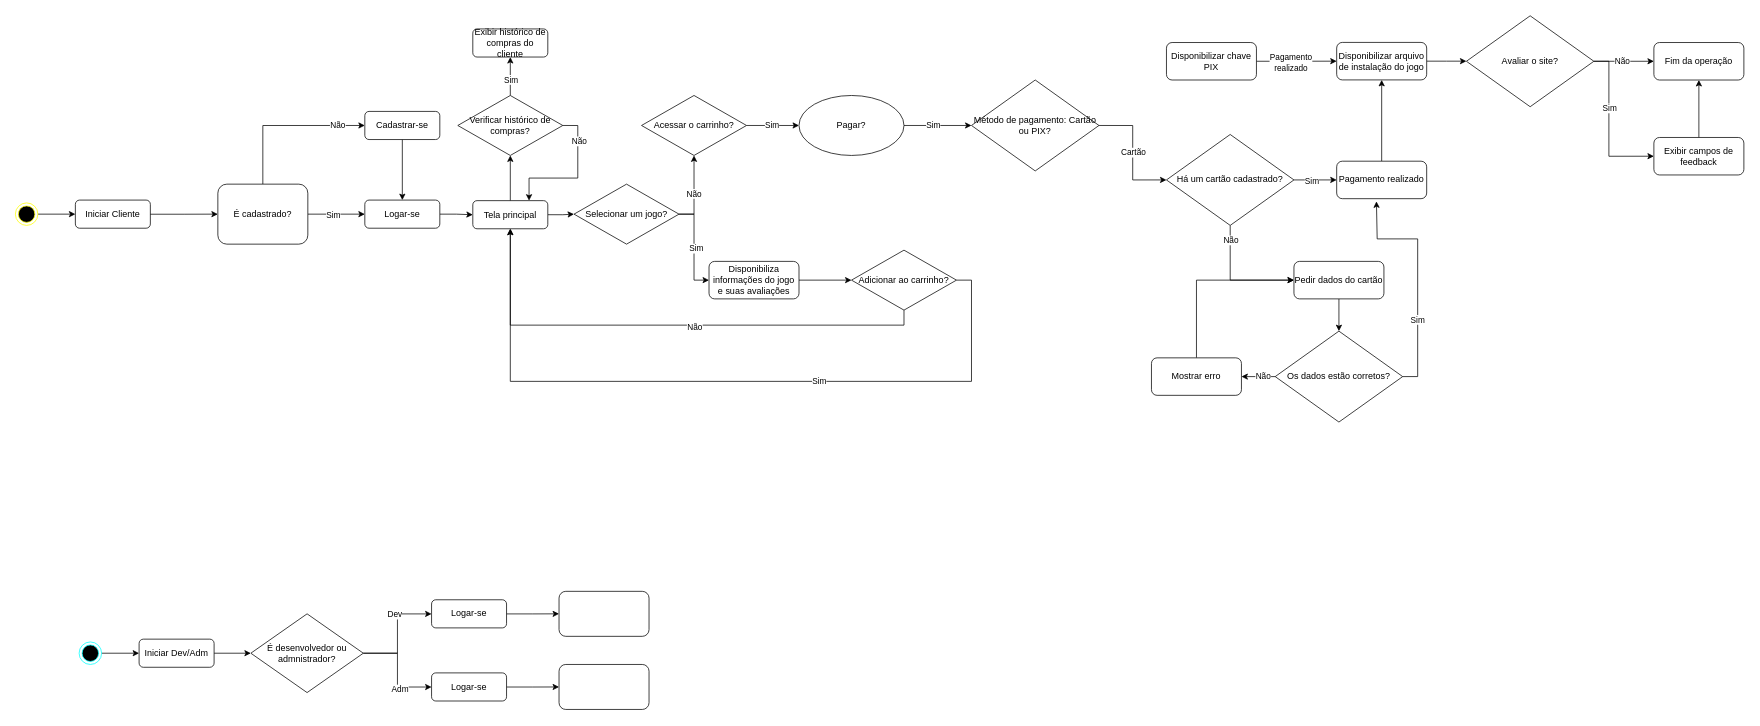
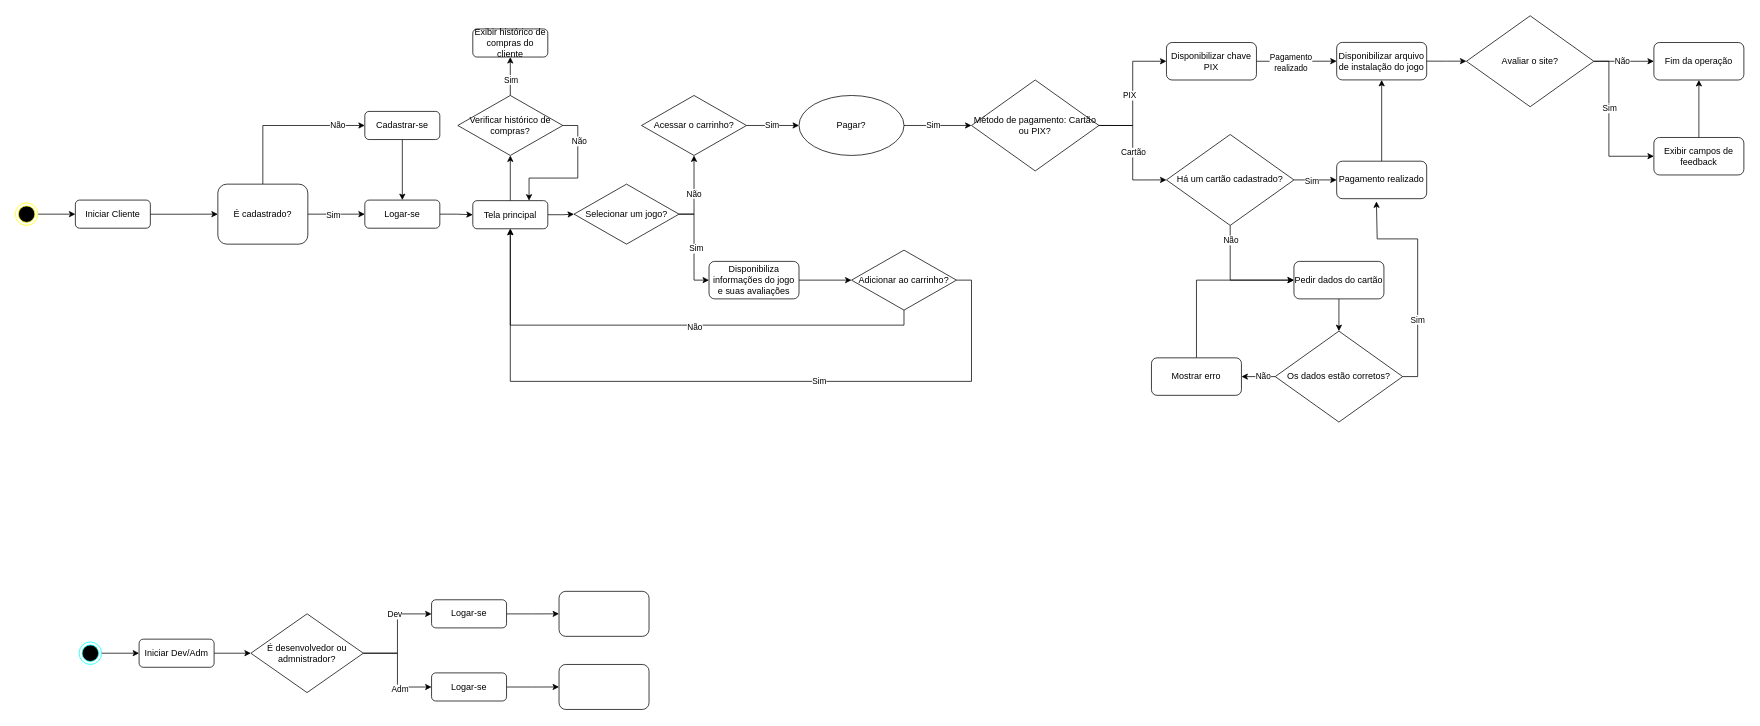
none -> (1133, 79)
